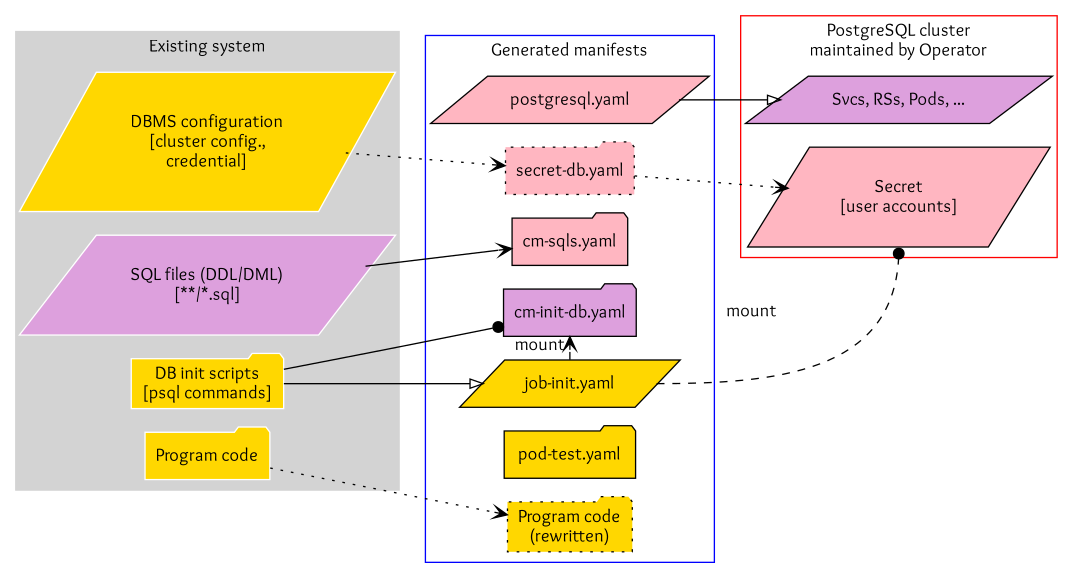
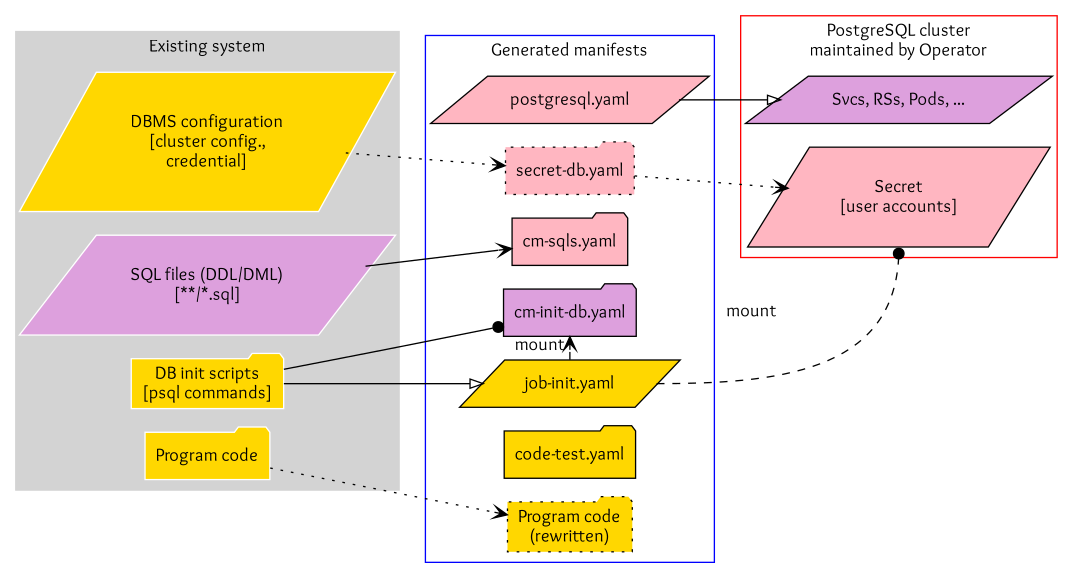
(570, 455) -> (570, 455)
